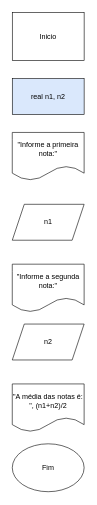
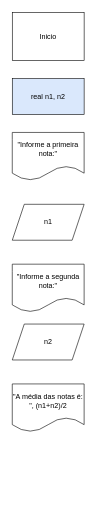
(48, 468) -> none
